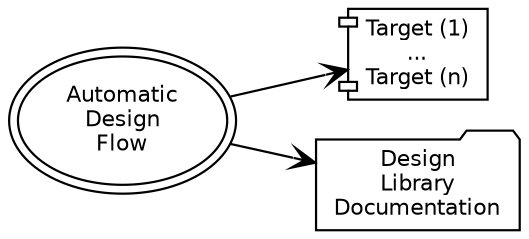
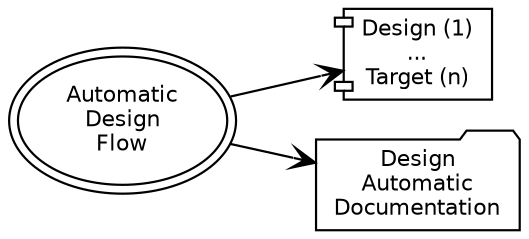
(418, 54) -> (418, 54)
(418, 185) -> (418, 185)
